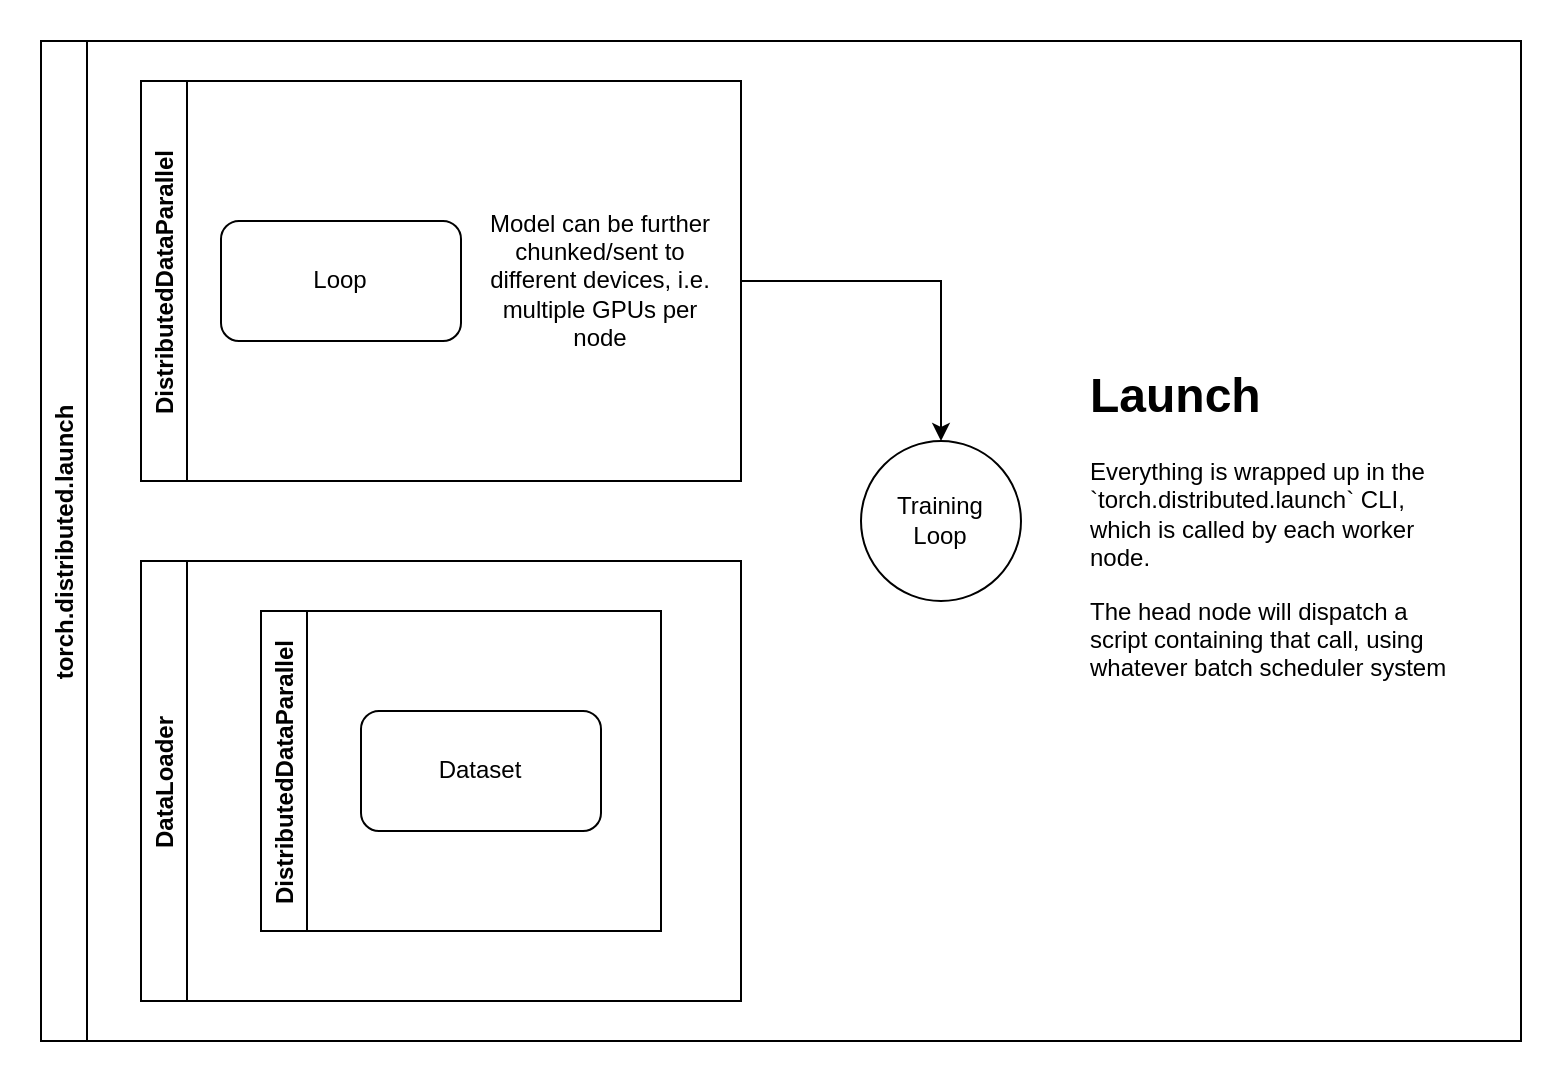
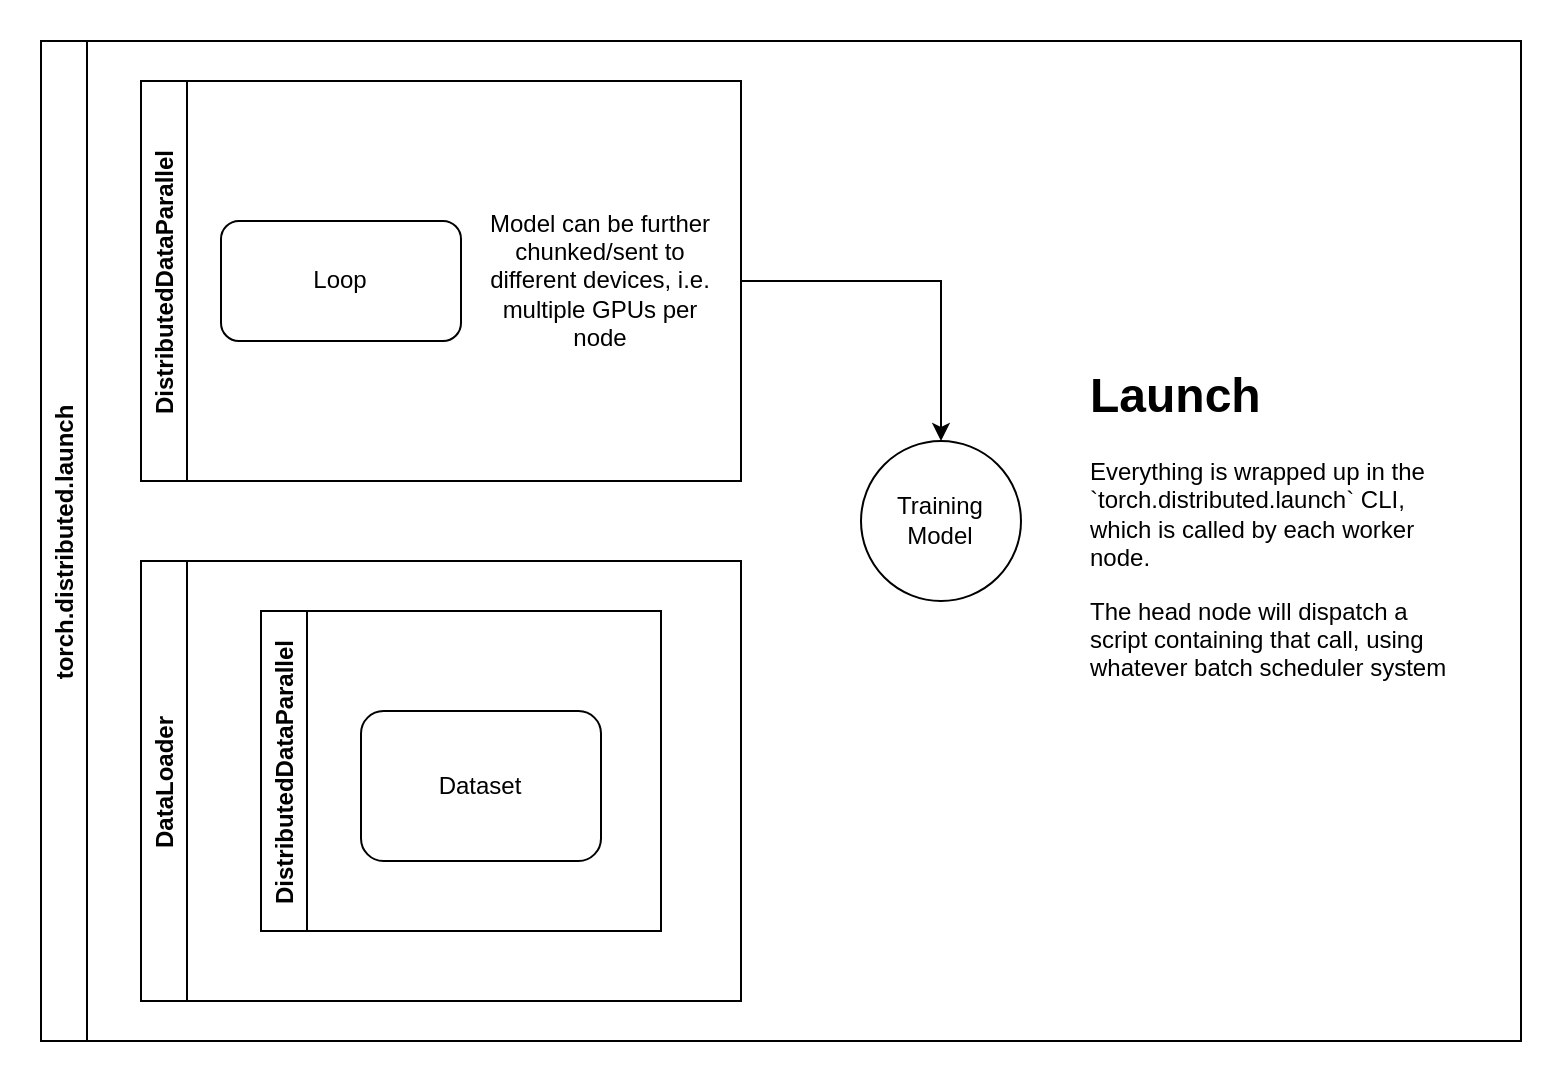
(941, 521) -> (941, 521)
(481, 771) -> (481, 786)
